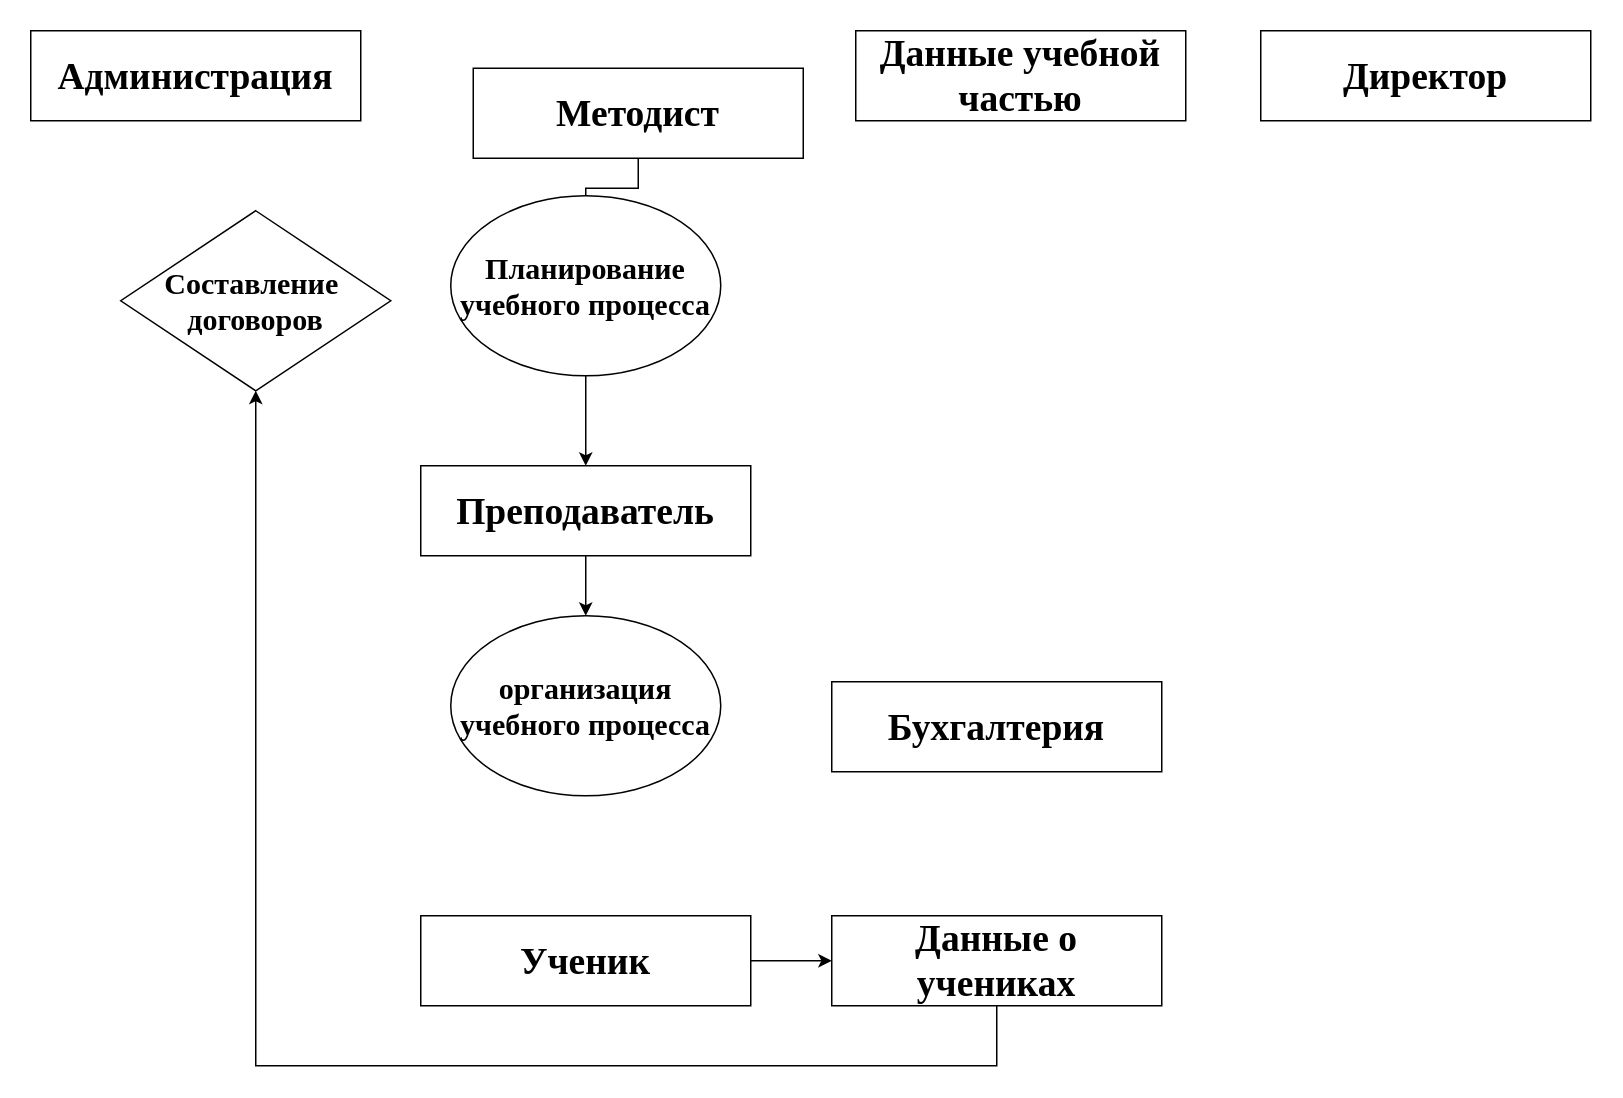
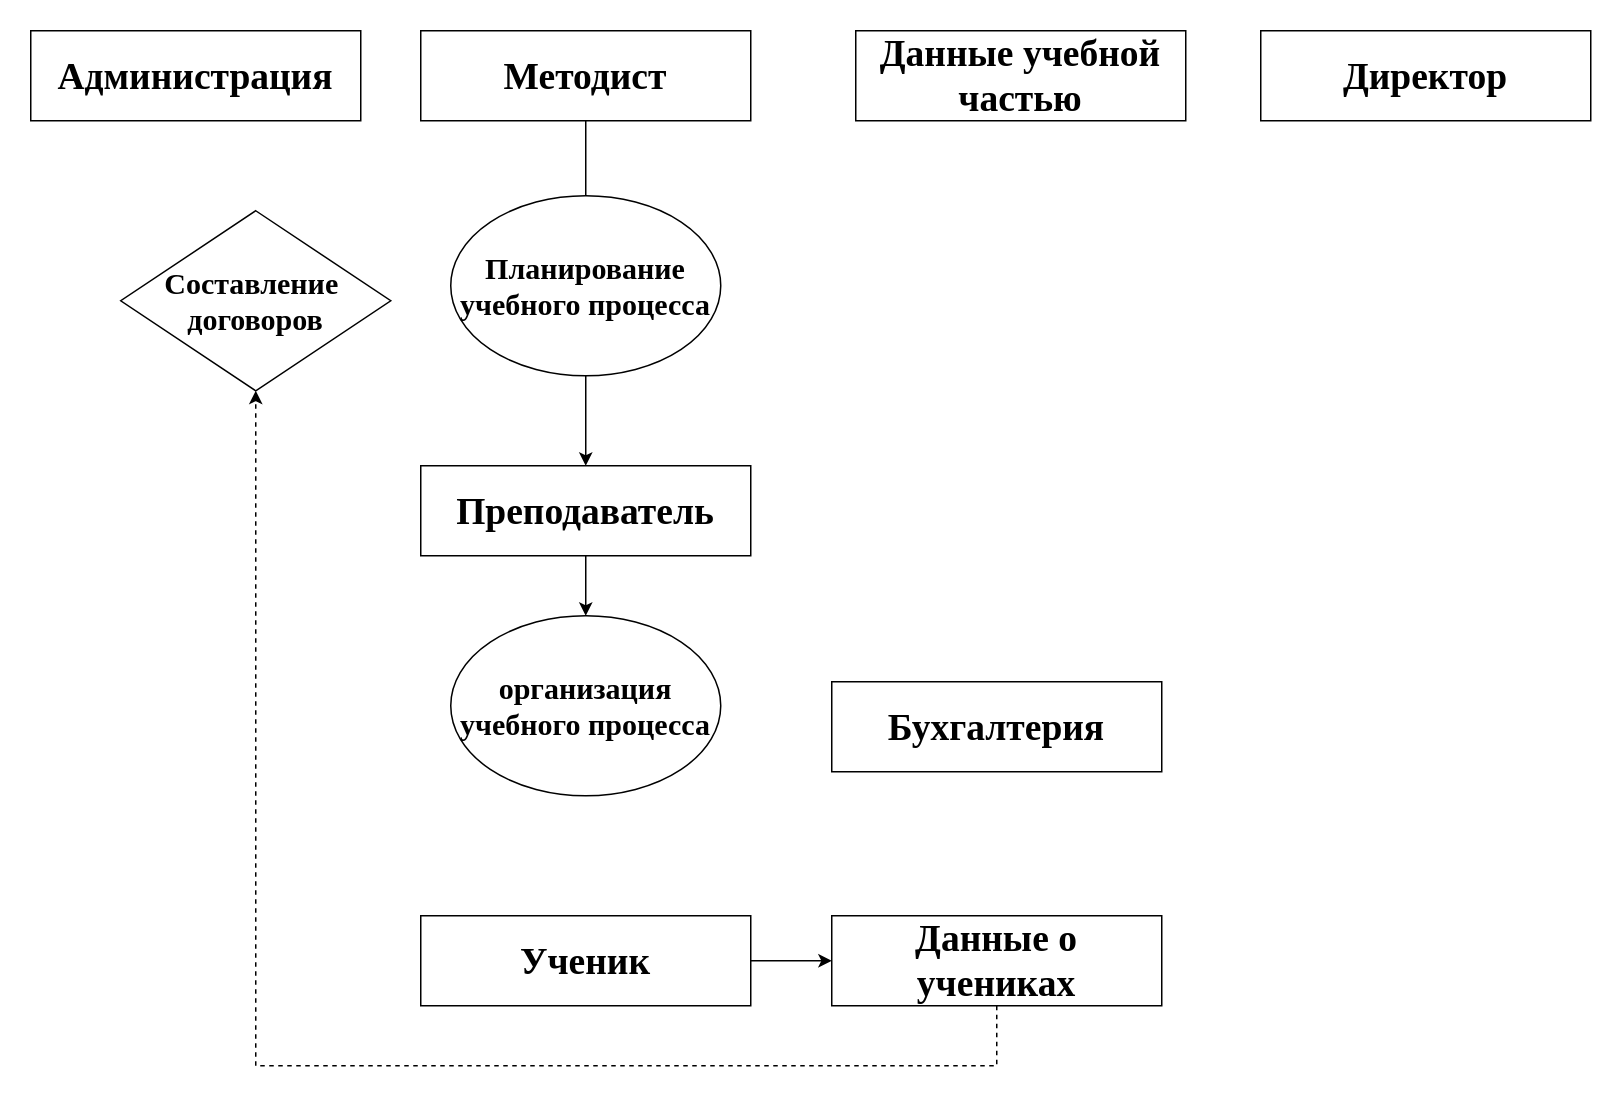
(638, 113) -> (586, 76)
(323, 1066) -> (323, 1066)
